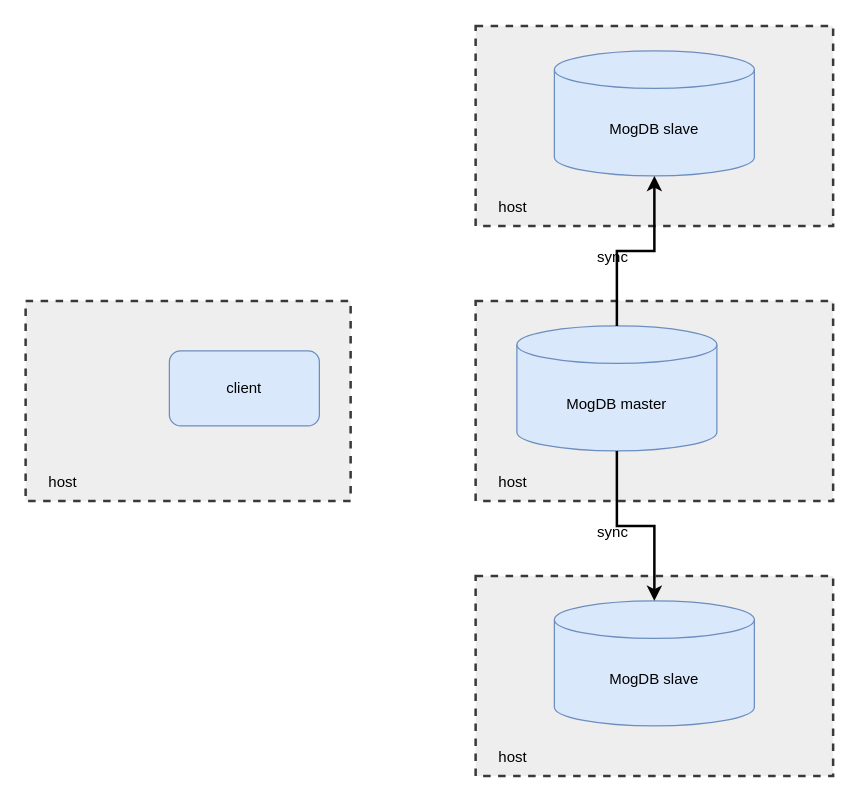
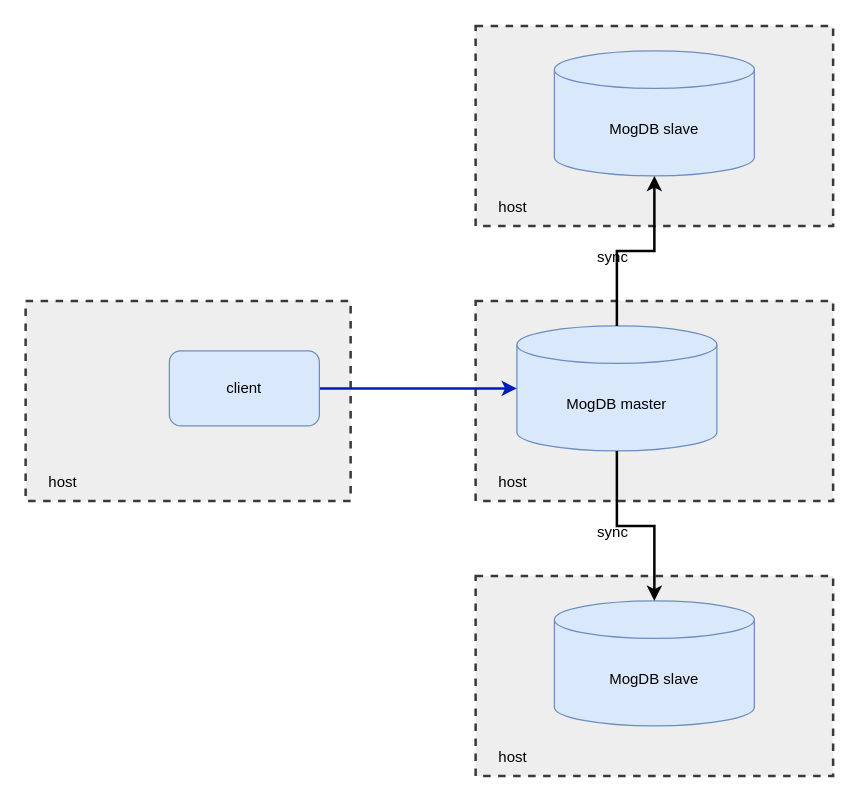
none -> (412, 388)
